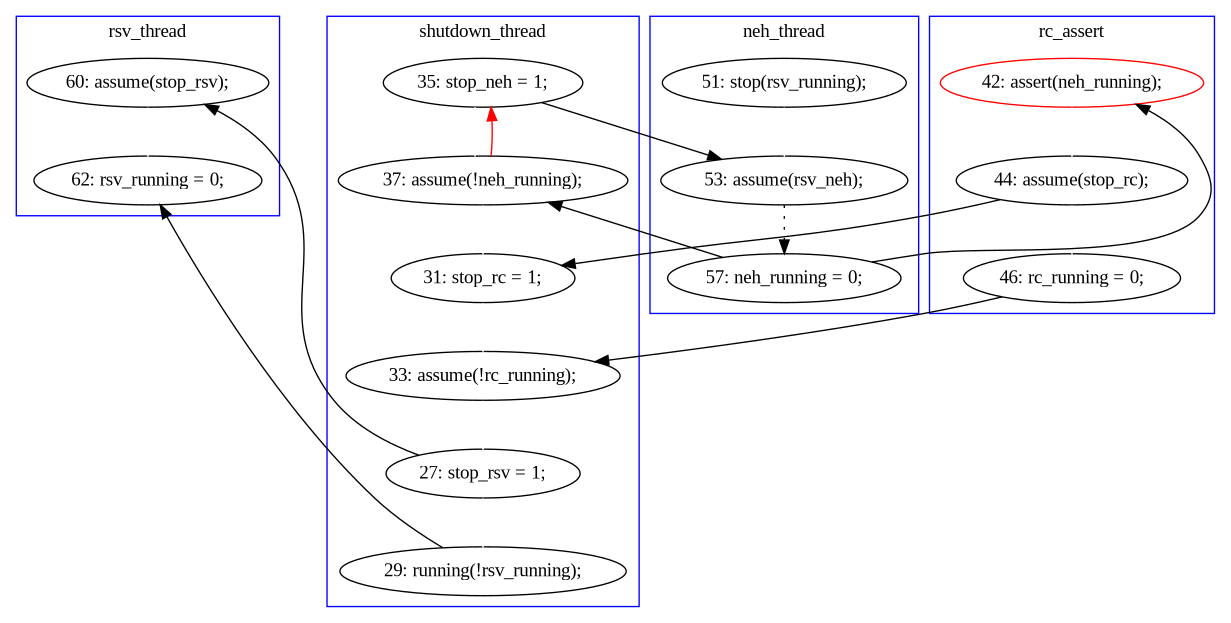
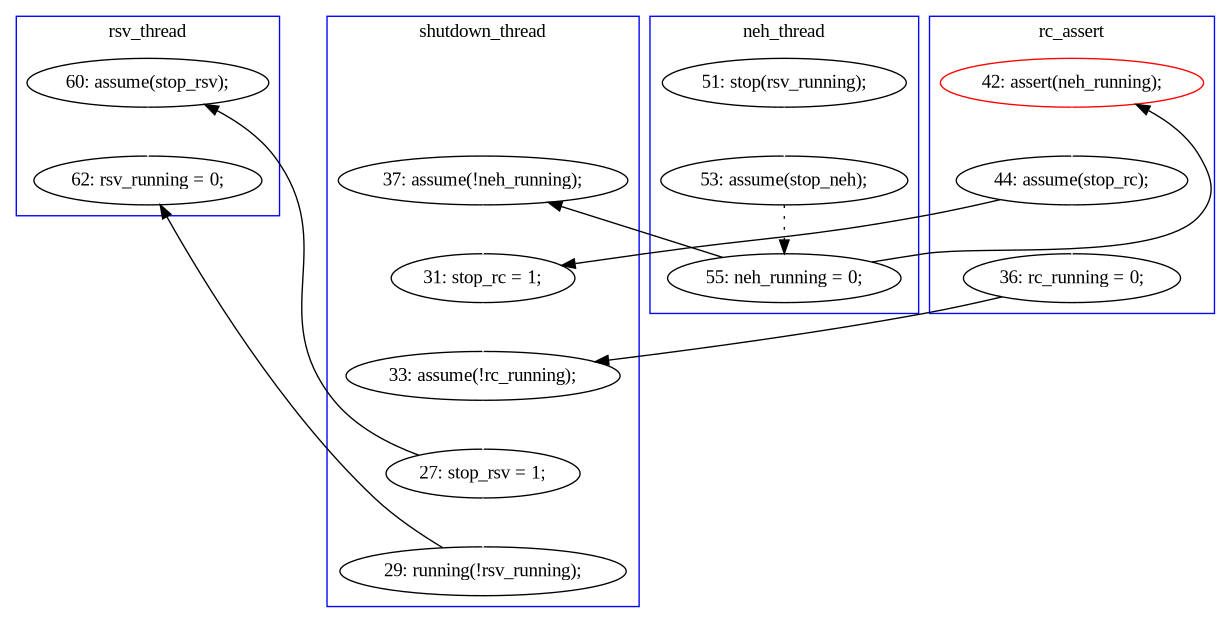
(483, 83) -> none
(784, 180) -> (784, 180)
(784, 278) -> (784, 278)
(1072, 278) -> (1072, 278)
